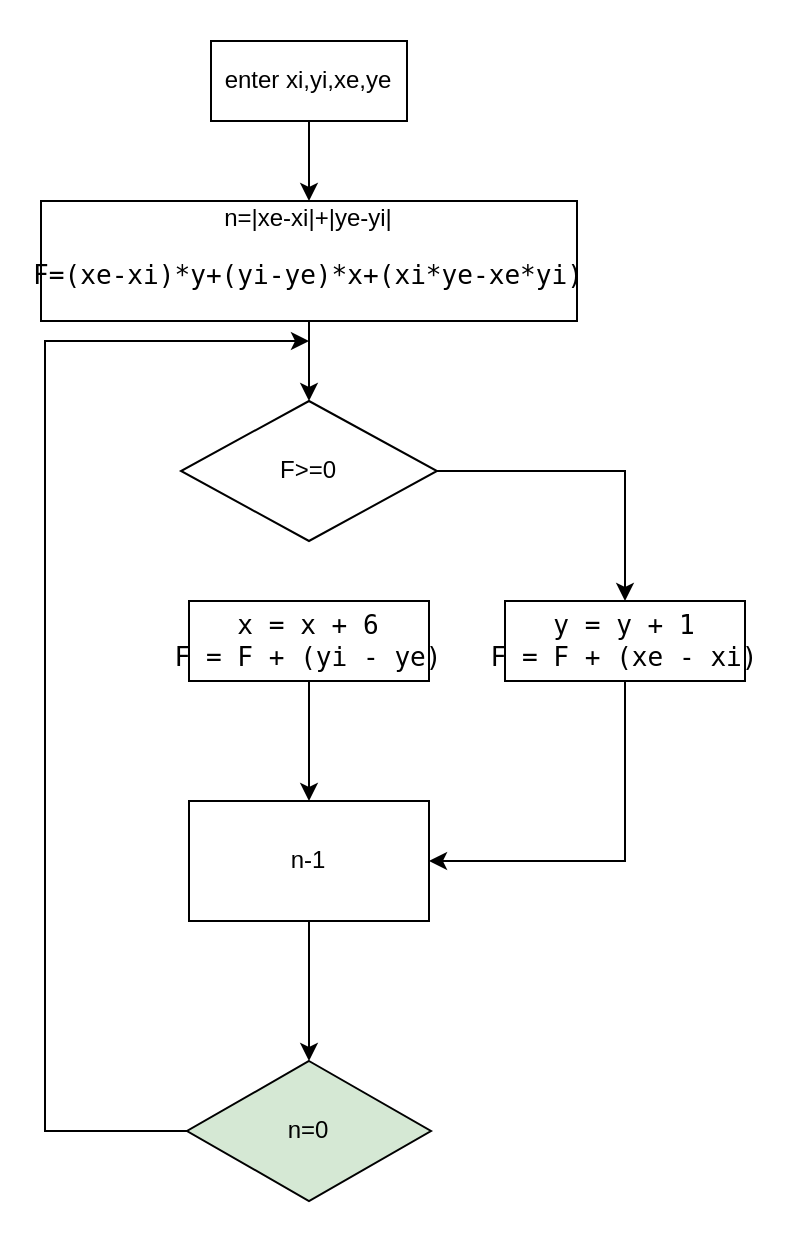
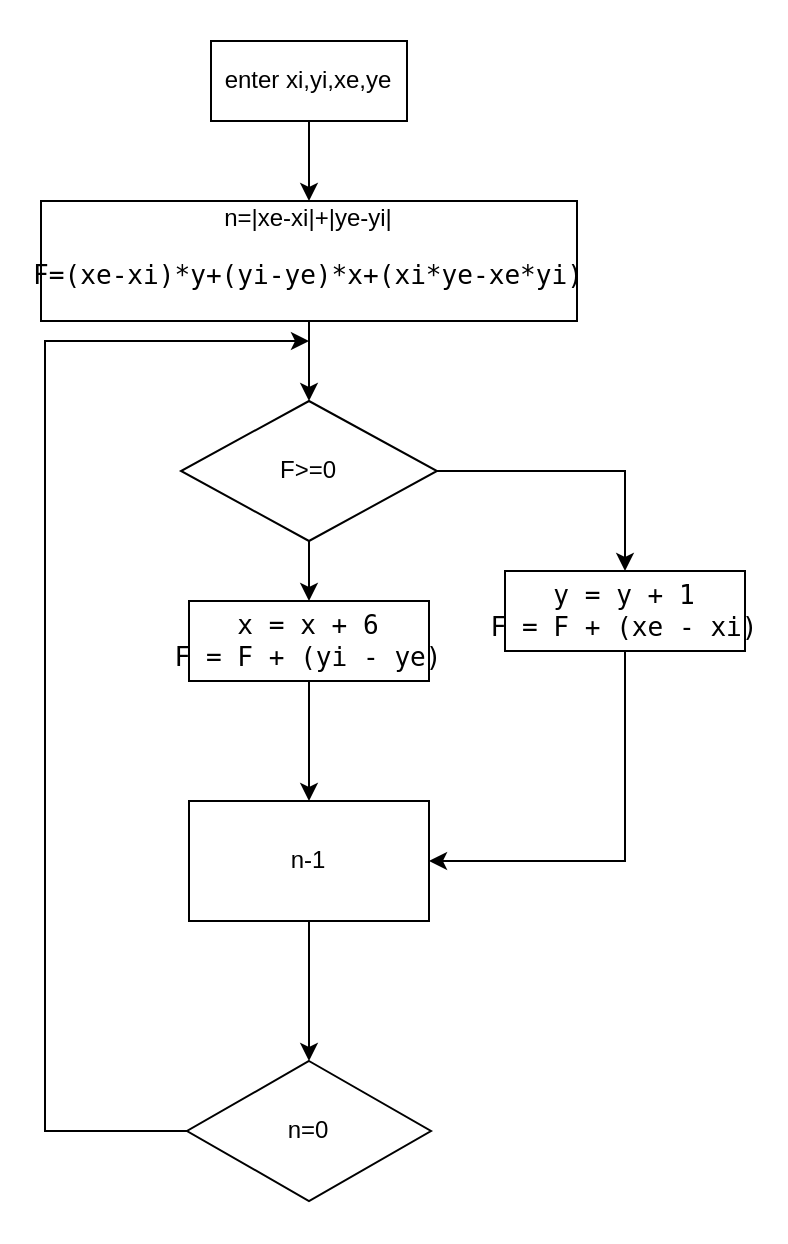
none -> (309, 564)
(625, 641) -> (625, 611)
(309, 1131) -> (309, 1131)
